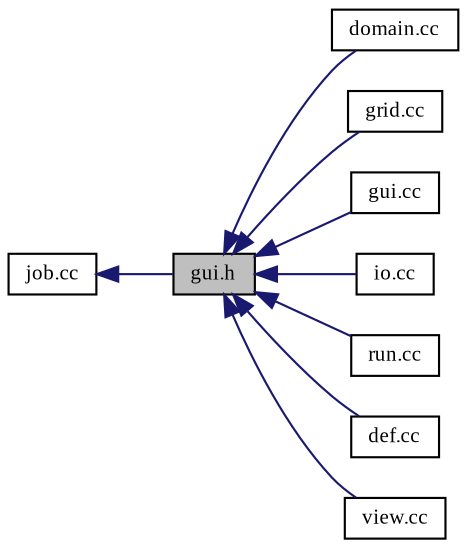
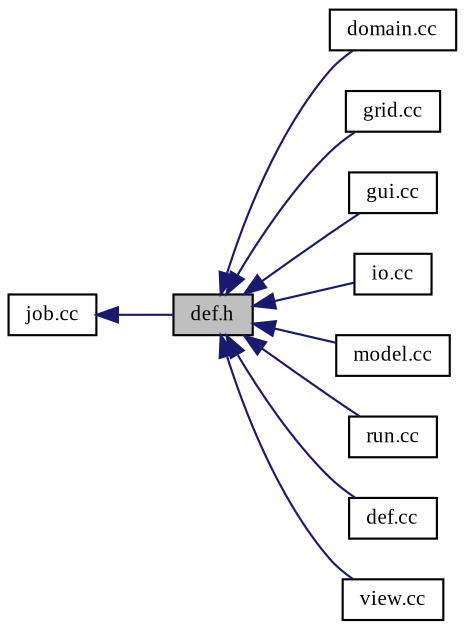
(214, 274) -> (213, 315)
none -> (393, 356)
